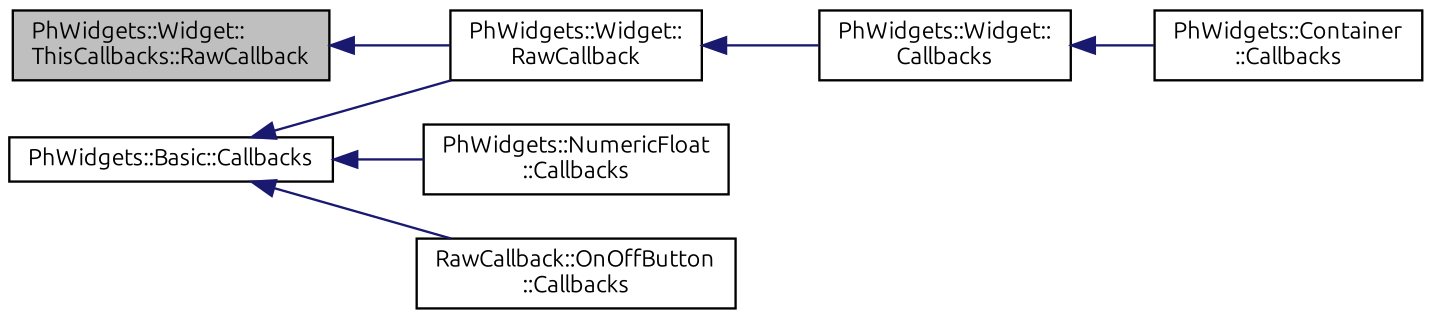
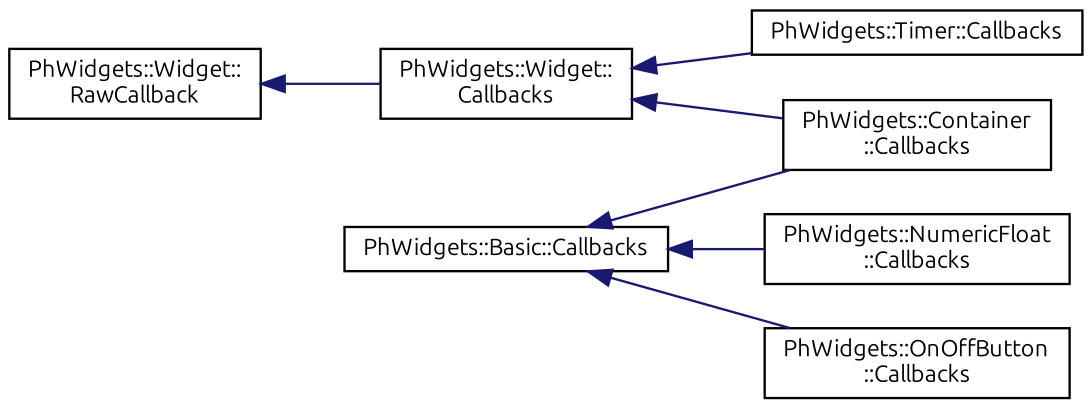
none -> (917, 33)
(171, 45) -> none
(363, 106) -> (700, 195)
(576, 274) -> (917, 363)
